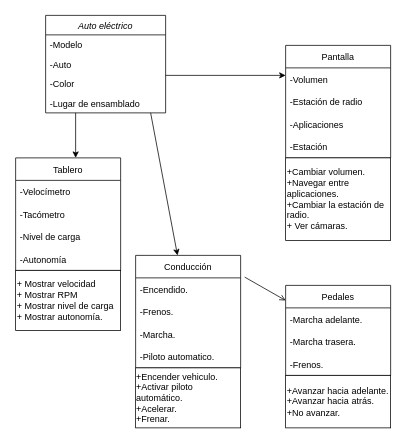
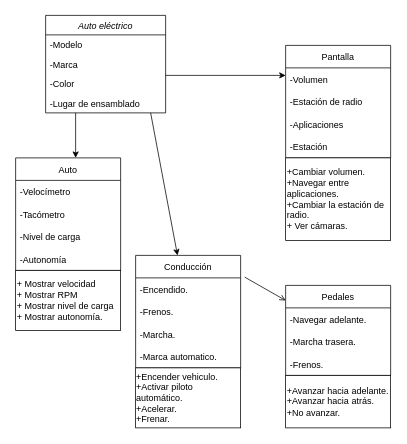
(62, 65) -> (65, 65)
(68, 170) -> (68, 170)
(329, 320) -> (331, 320)
(182, 357) -> (181, 357)
